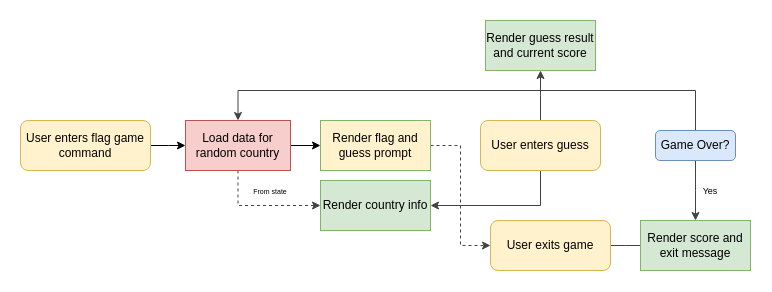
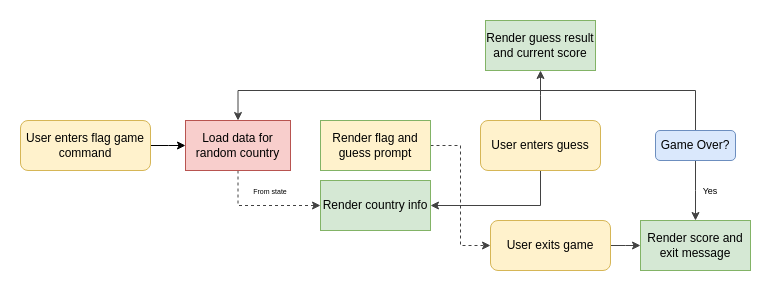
(310, 146) -> none
(634, 246) -> (632, 246)
